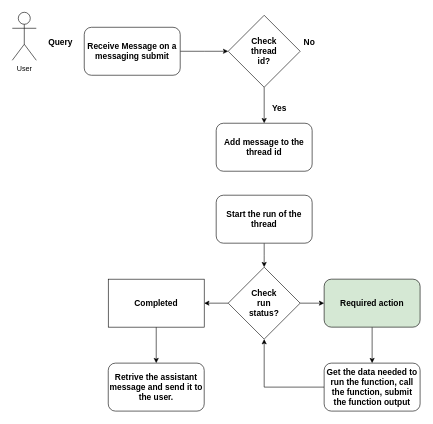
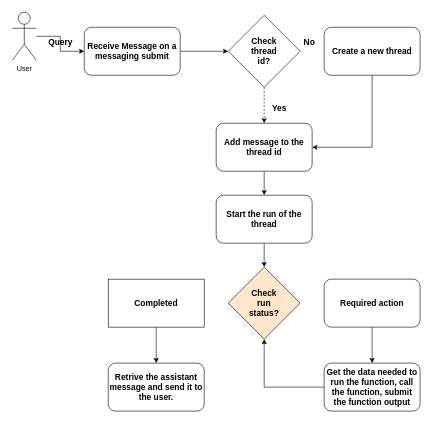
none -> (59, 36)
none -> (372, 51)
none -> (372, 76)
(264, 103) -> (264, 103)
none -> (264, 189)
(209, 303) -> none
(264, 303) -> (264, 303)
(318, 303) -> none
(372, 303) -> (372, 303)
